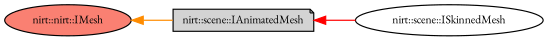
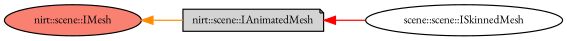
(68, 20) -> (73, 20)
(449, 20) -> (464, 20)
